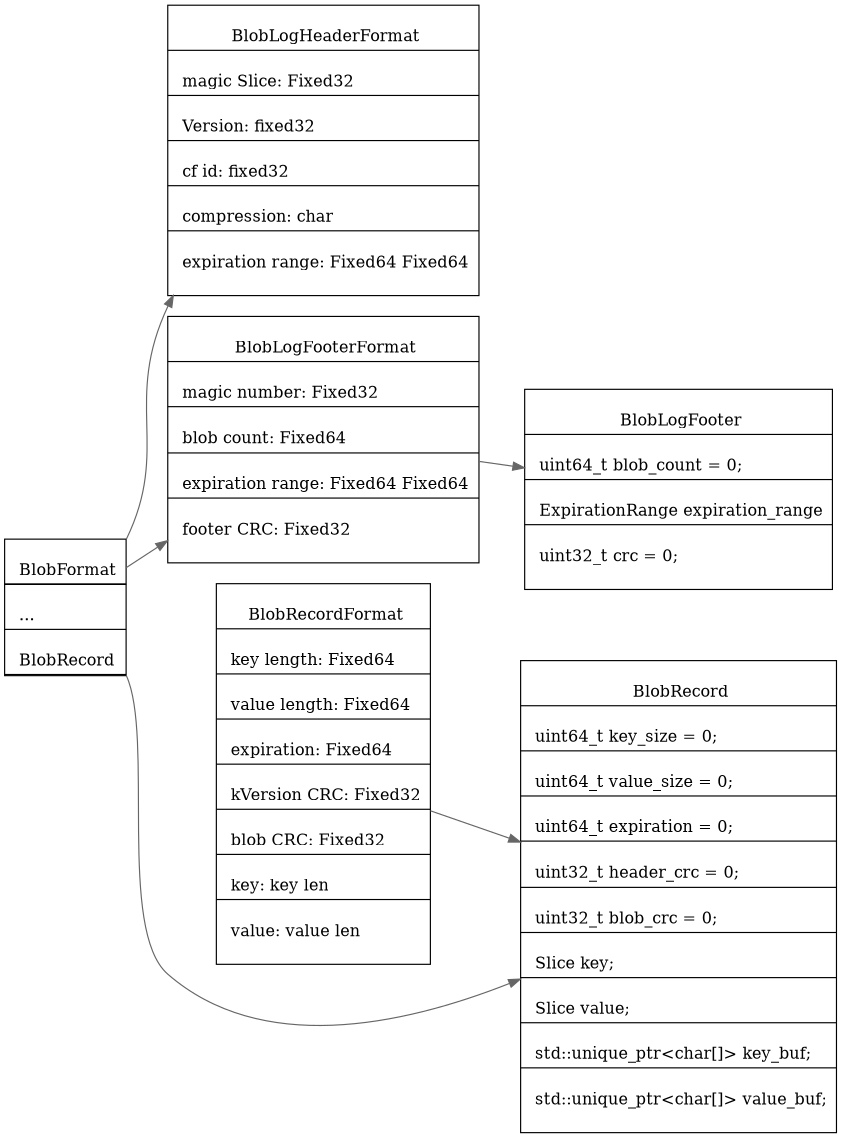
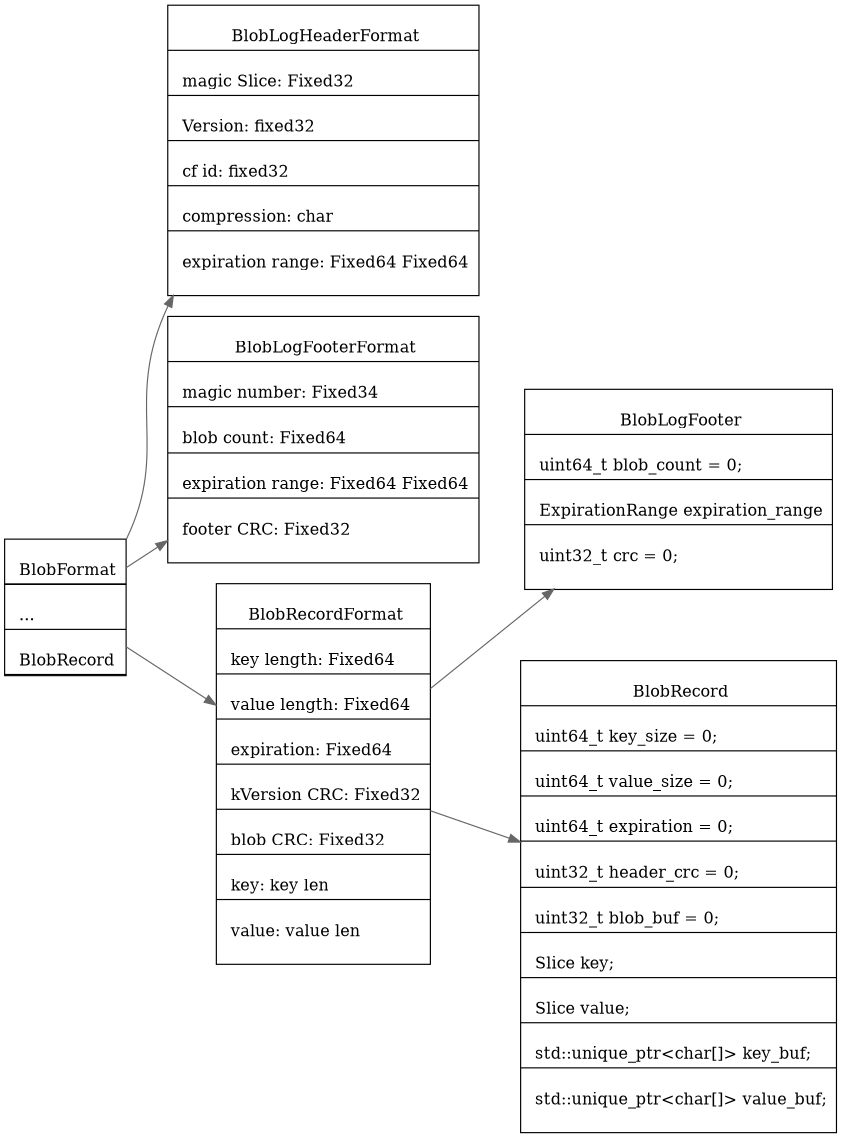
(278, 393) -> (278, 393)
(496, 464) -> (488, 642)
(624, 919) -> (625, 919)
(190, 989) -> (166, 673)
